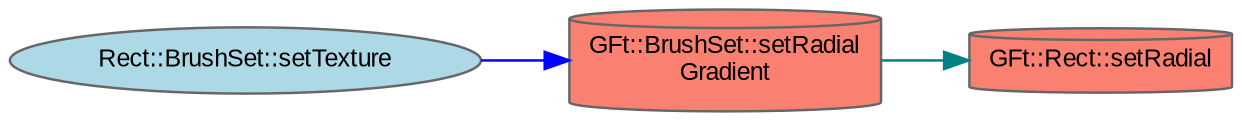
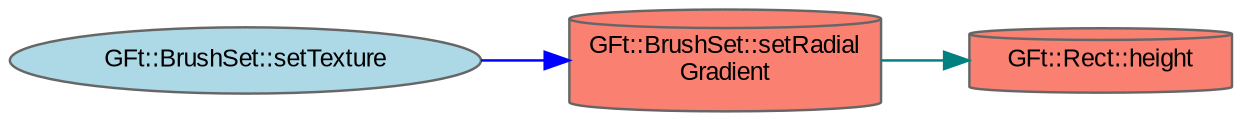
(245, 60) -> (245, 60)
(1101, 60) -> (1101, 60)
